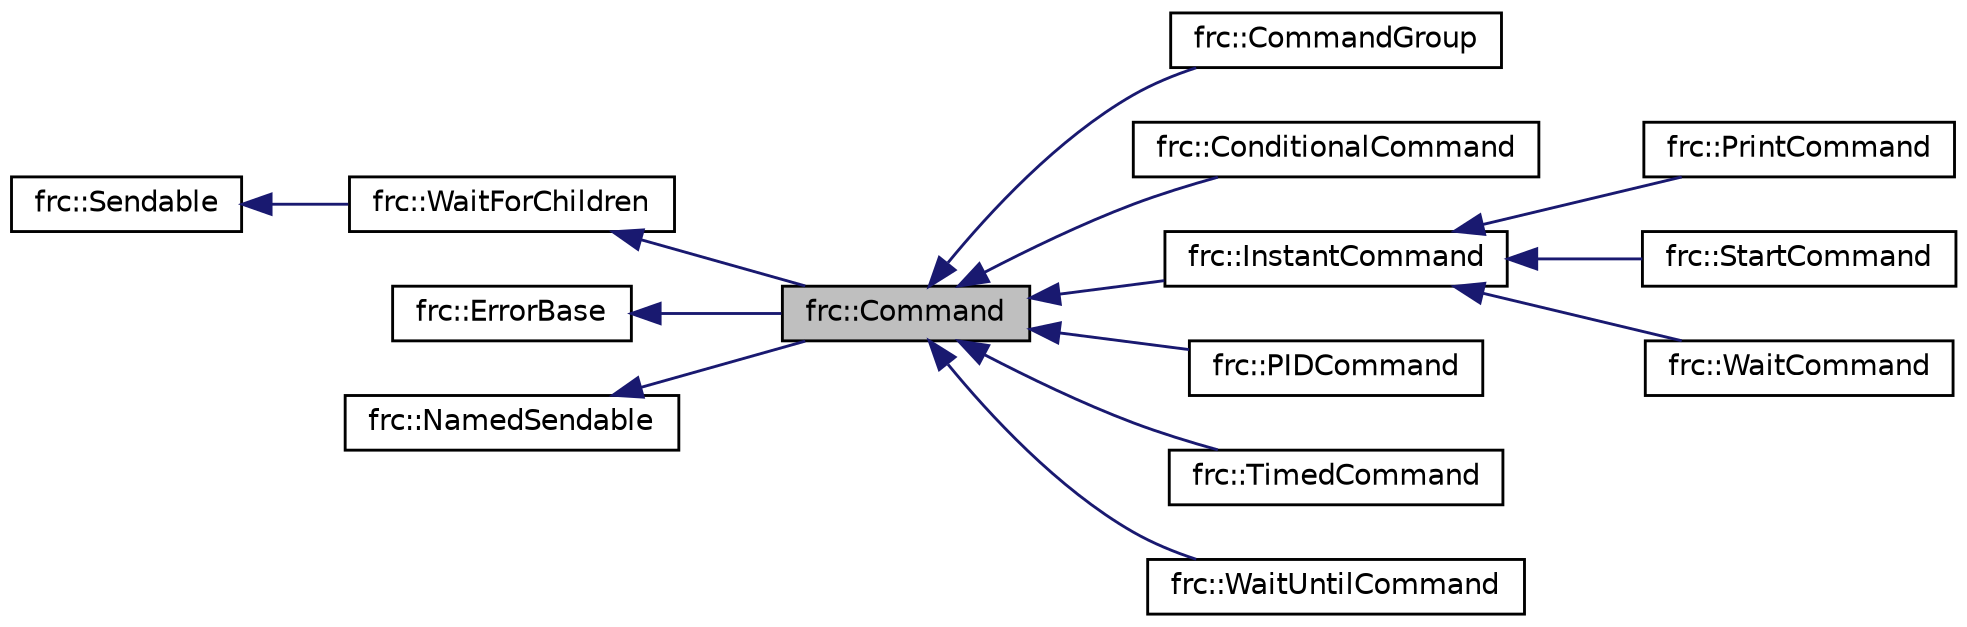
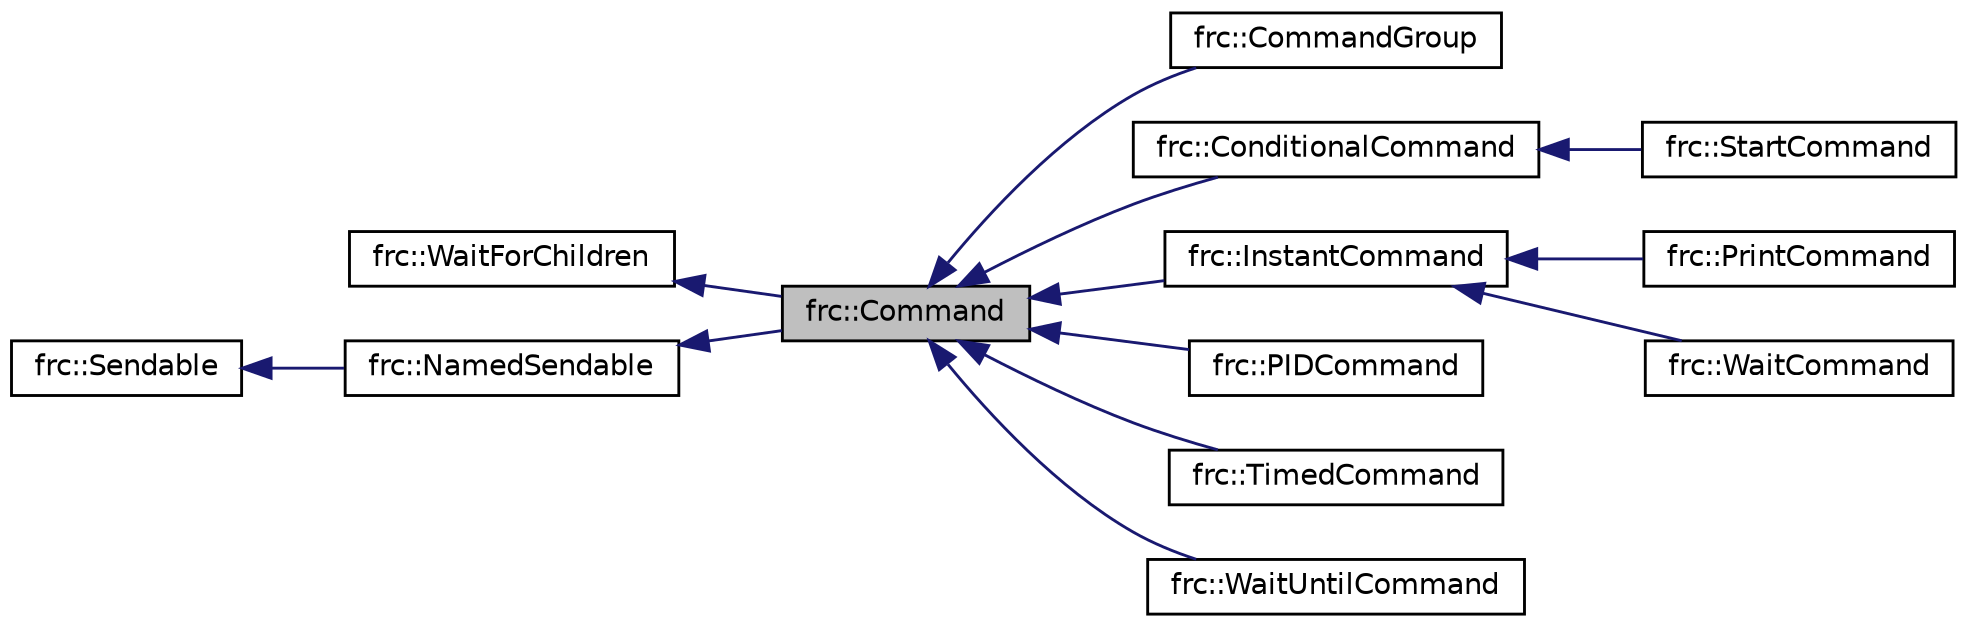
(310, 204) -> (308, 368)
(1590, 259) -> (1605, 150)
(512, 314) -> none
